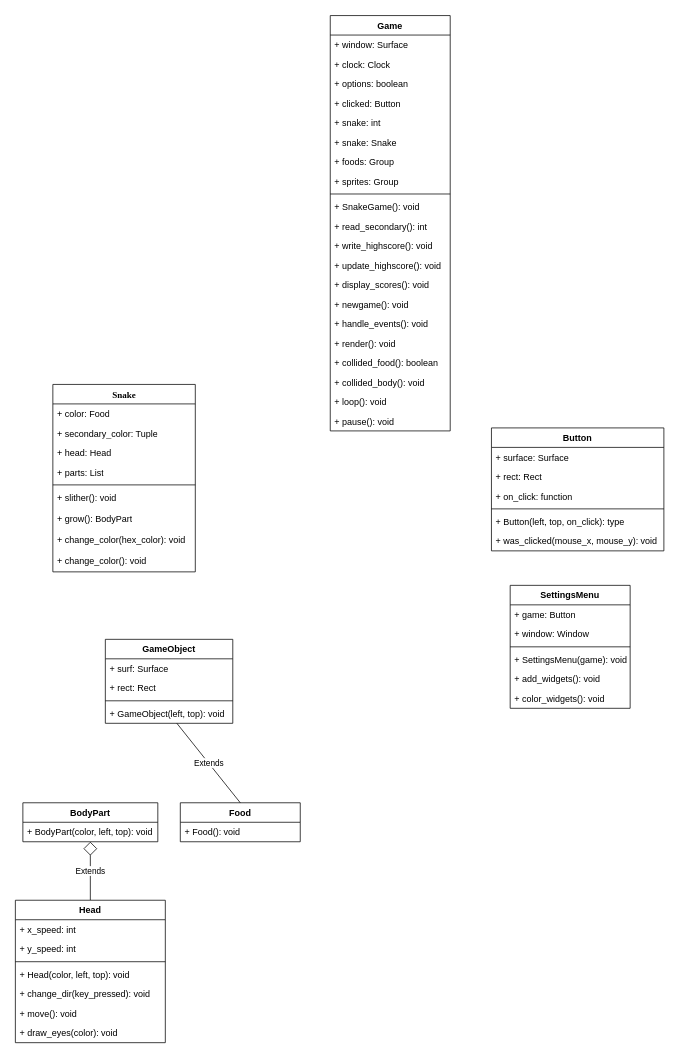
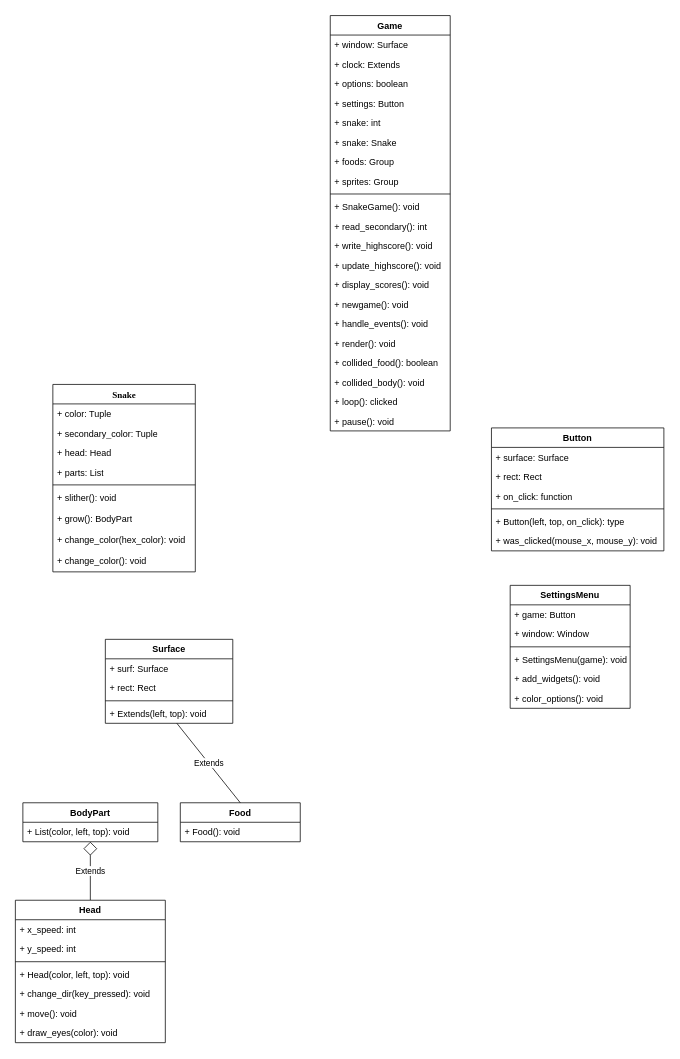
(364, 65) -> (370, 65)
(371, 104) -> (375, 104)
(364, 402) -> (370, 402)
(85, 415) -> (87, 415)
(169, 650) -> (169, 650)
(565, 699) -> (565, 699)
(174, 714) -> (167, 714)
(101, 833) -> (90, 833)
